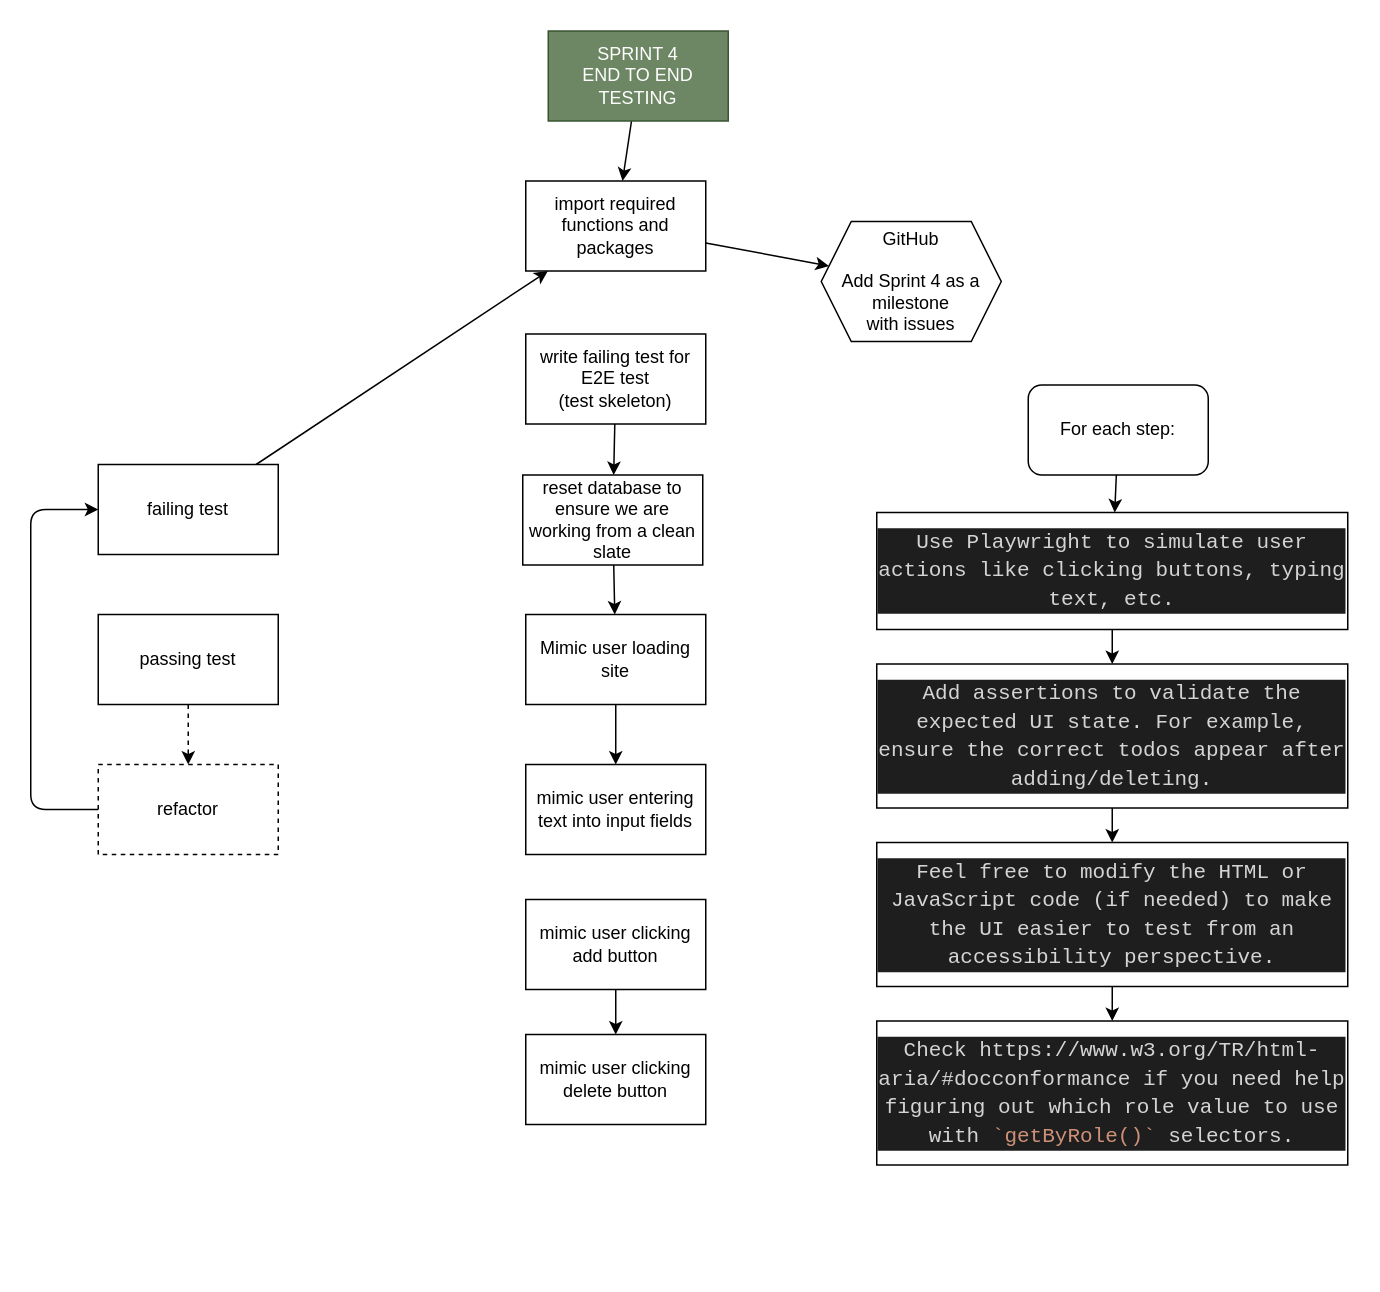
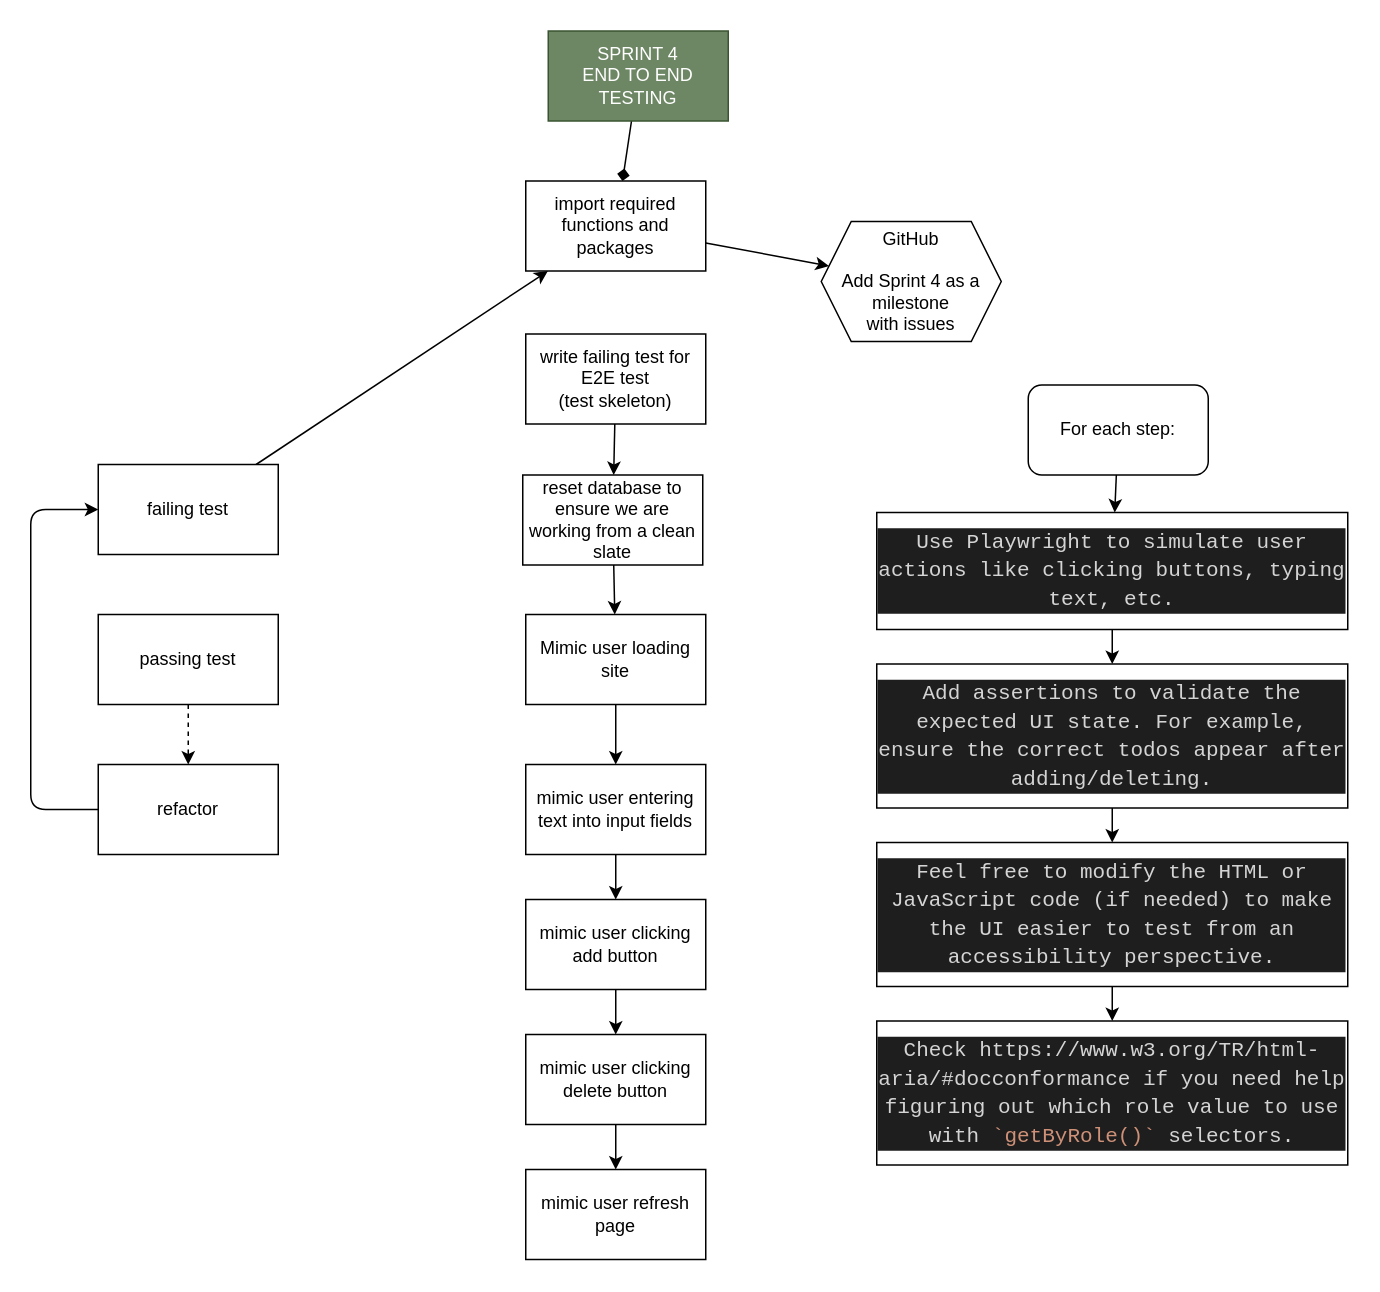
(624, 169) -> (624, 168)
(188, 809) -> (188, 809)
none -> (616, 871)
none -> (616, 1141)
none -> (616, 1214)
